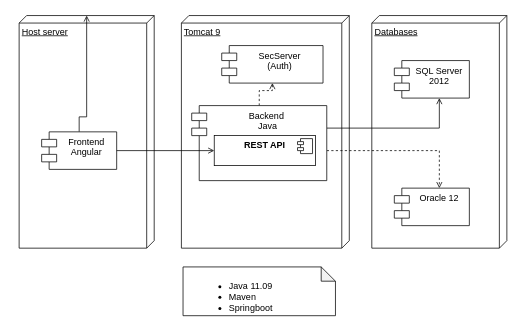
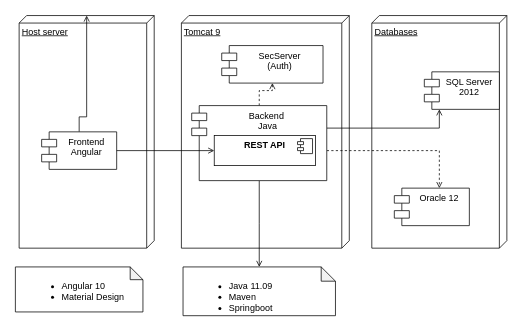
(432, 79) -> (462, 90)
none -> (259, 222)
none -> (79, 289)
